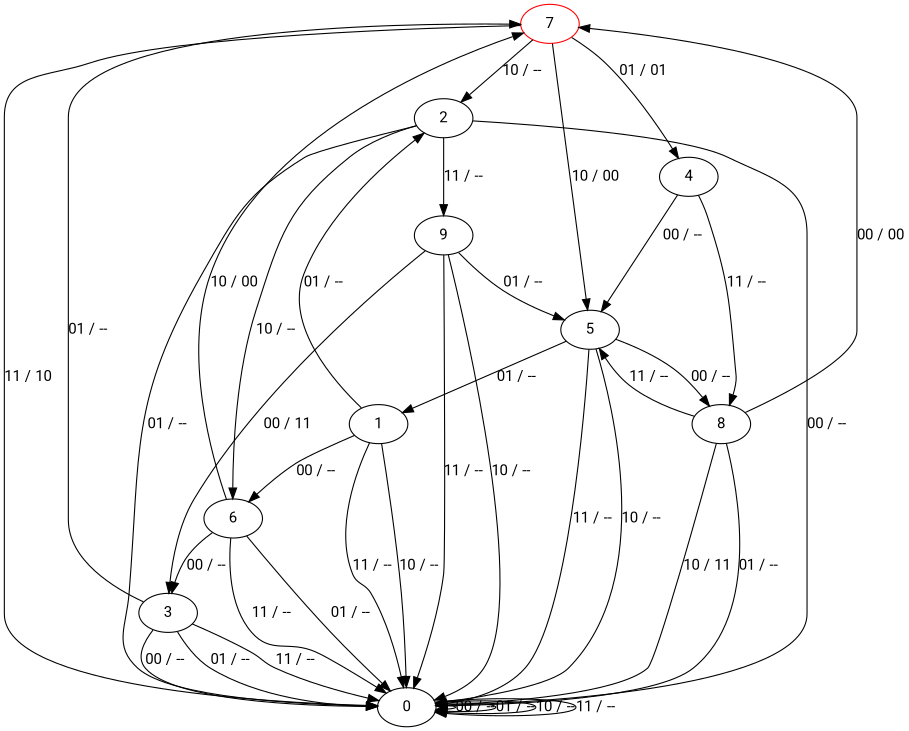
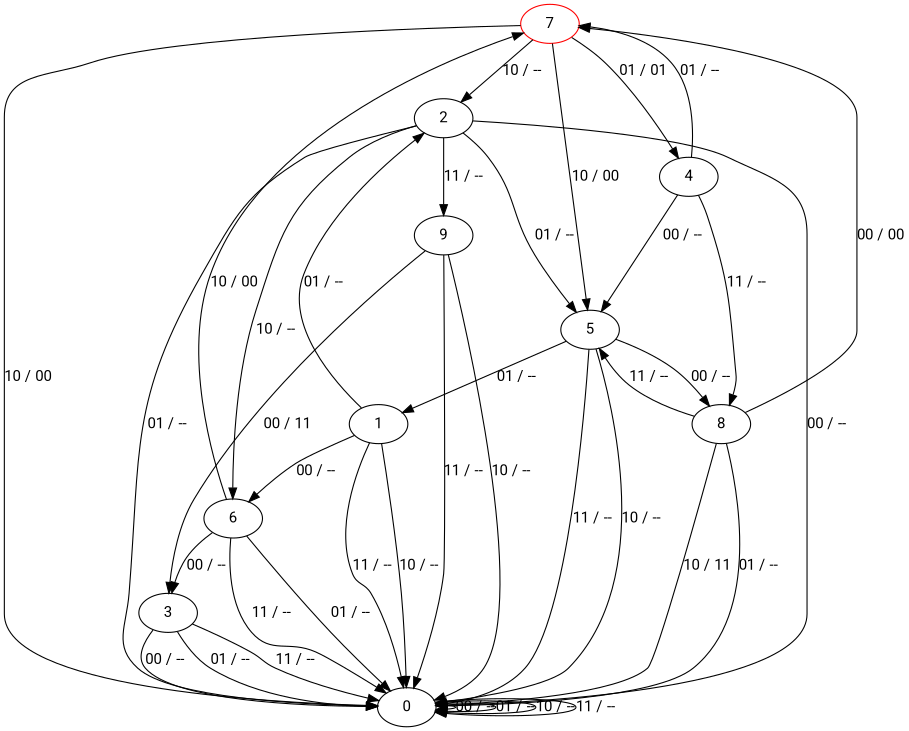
(68, 142) -> (674, 66)
(503, 290) -> (517, 217)
(28, 377) -> (28, 377)
